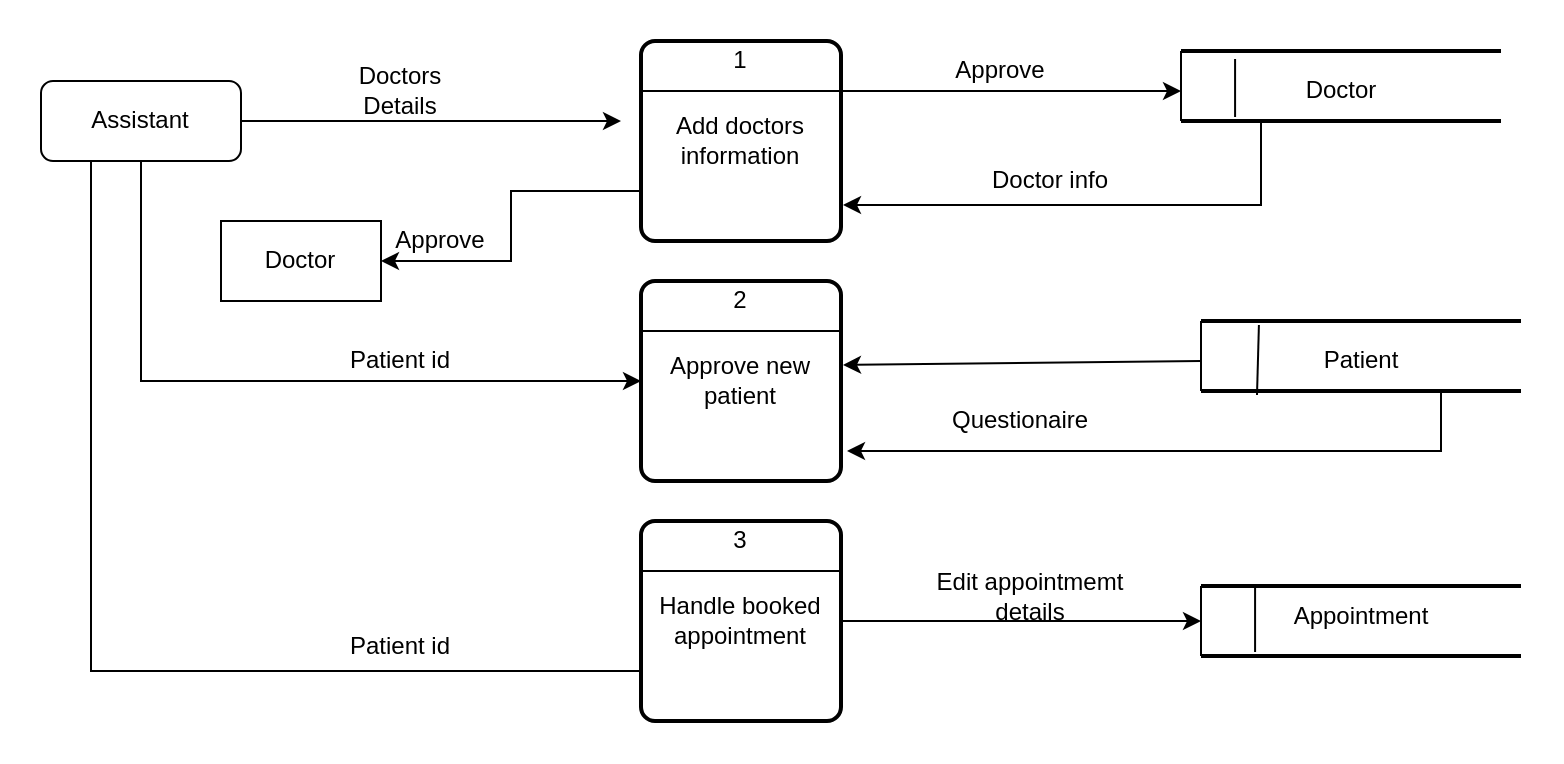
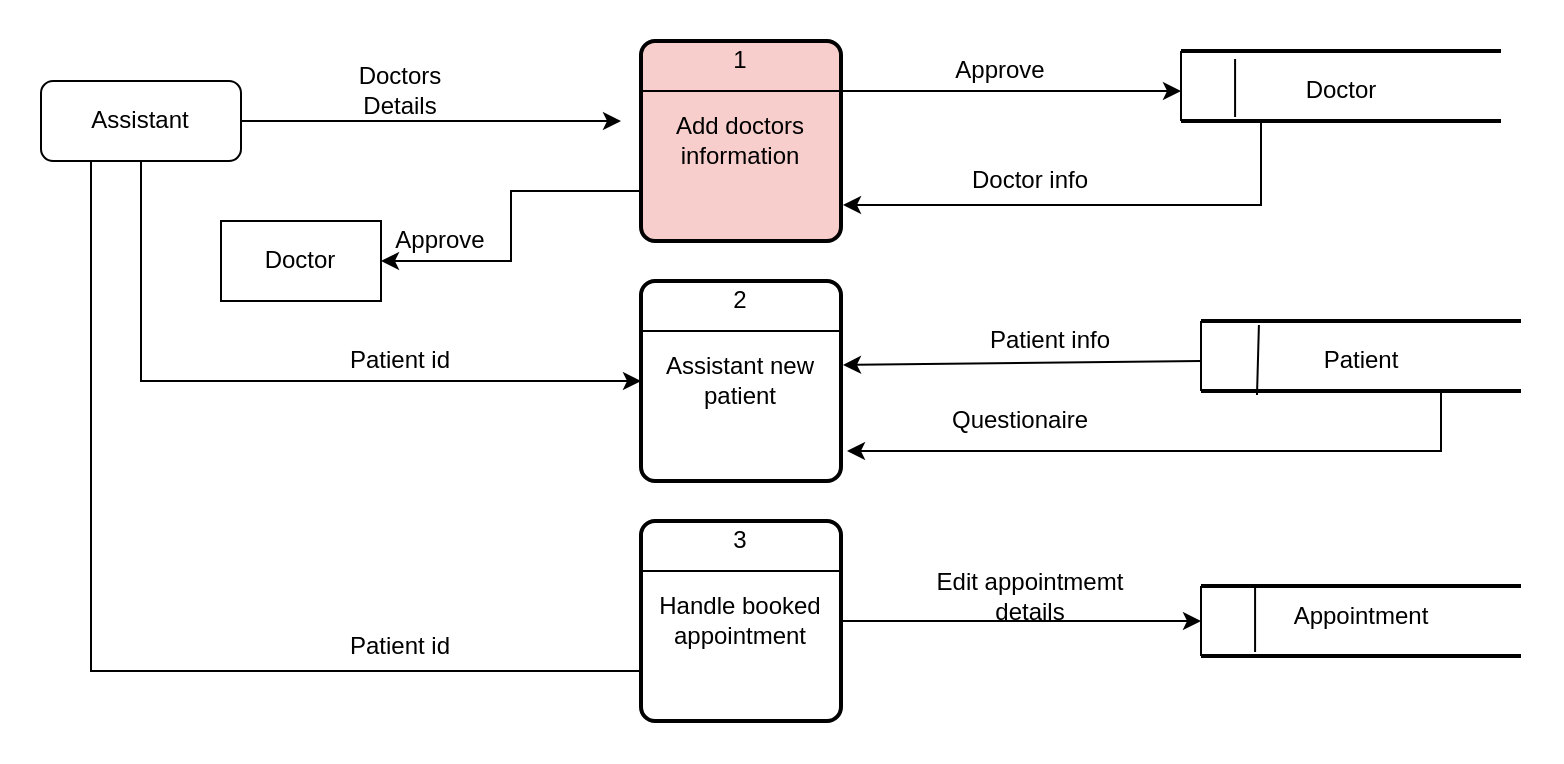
(741, 141) -> (741, 141)
(1051, 181) -> (1031, 181)
none -> (1051, 341)
(741, 381) -> (741, 381)
